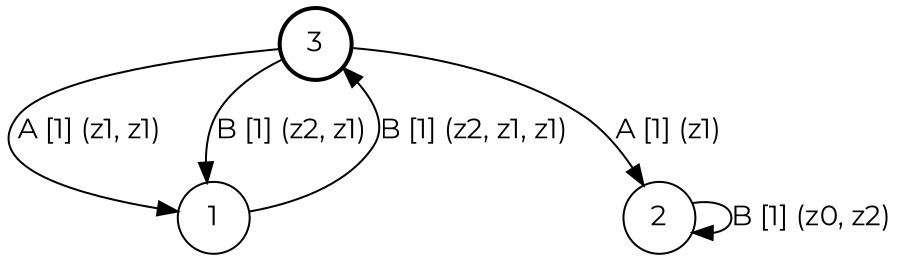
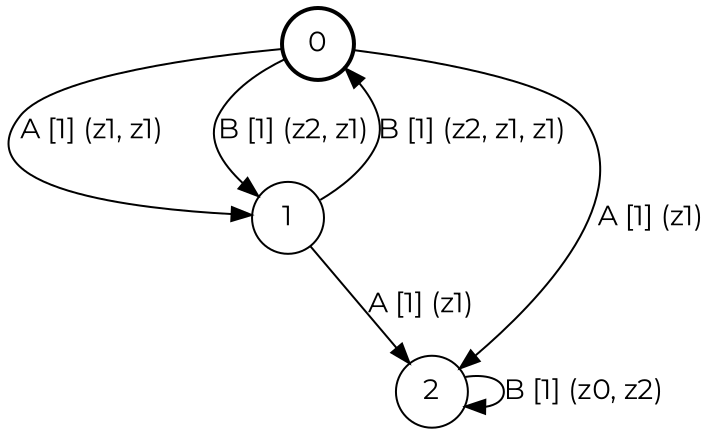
(316, 44) -> (318, 44)
none -> (353, 297)
